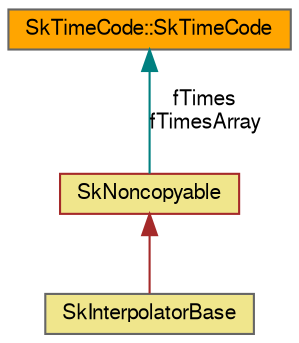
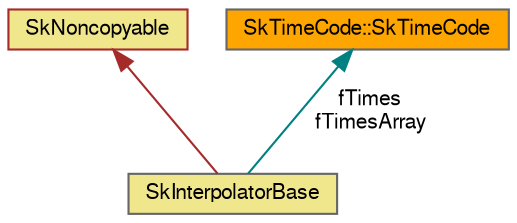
(150, 122) -> (293, 120)
